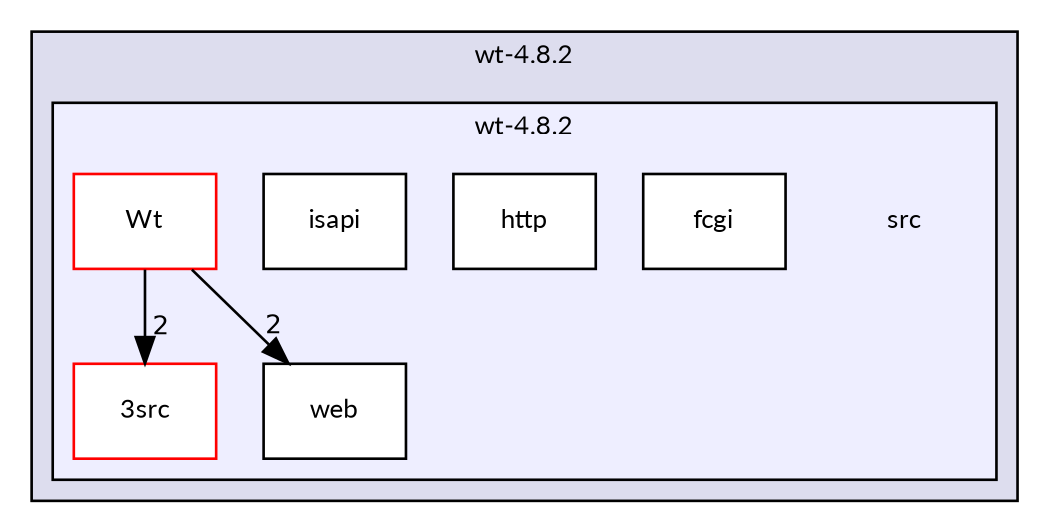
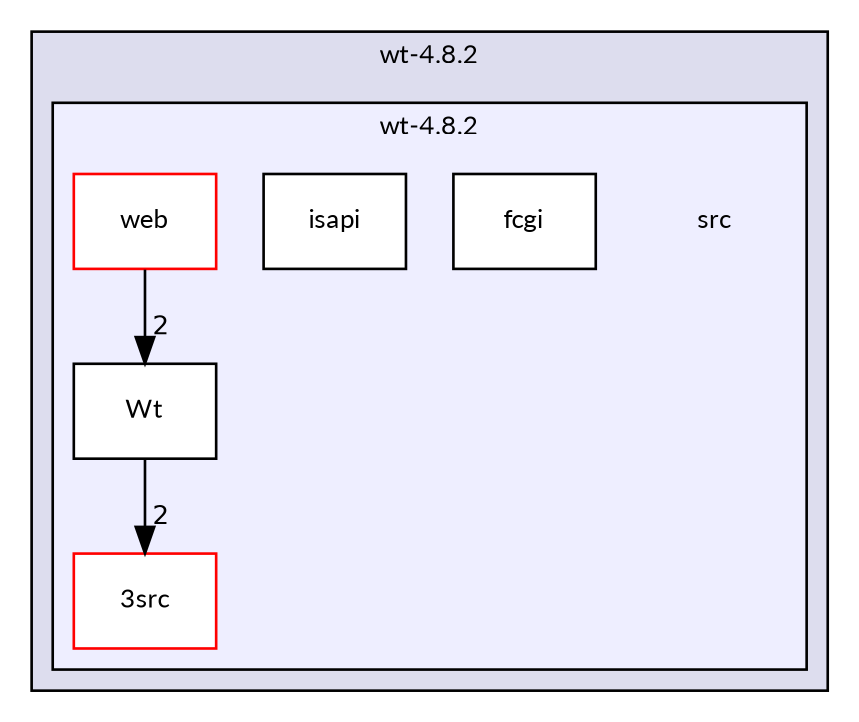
(145, 221) -> (145, 411)
(525, 221) -> none
(230, 307) -> (145, 303)
(335, 411) -> (145, 221)
